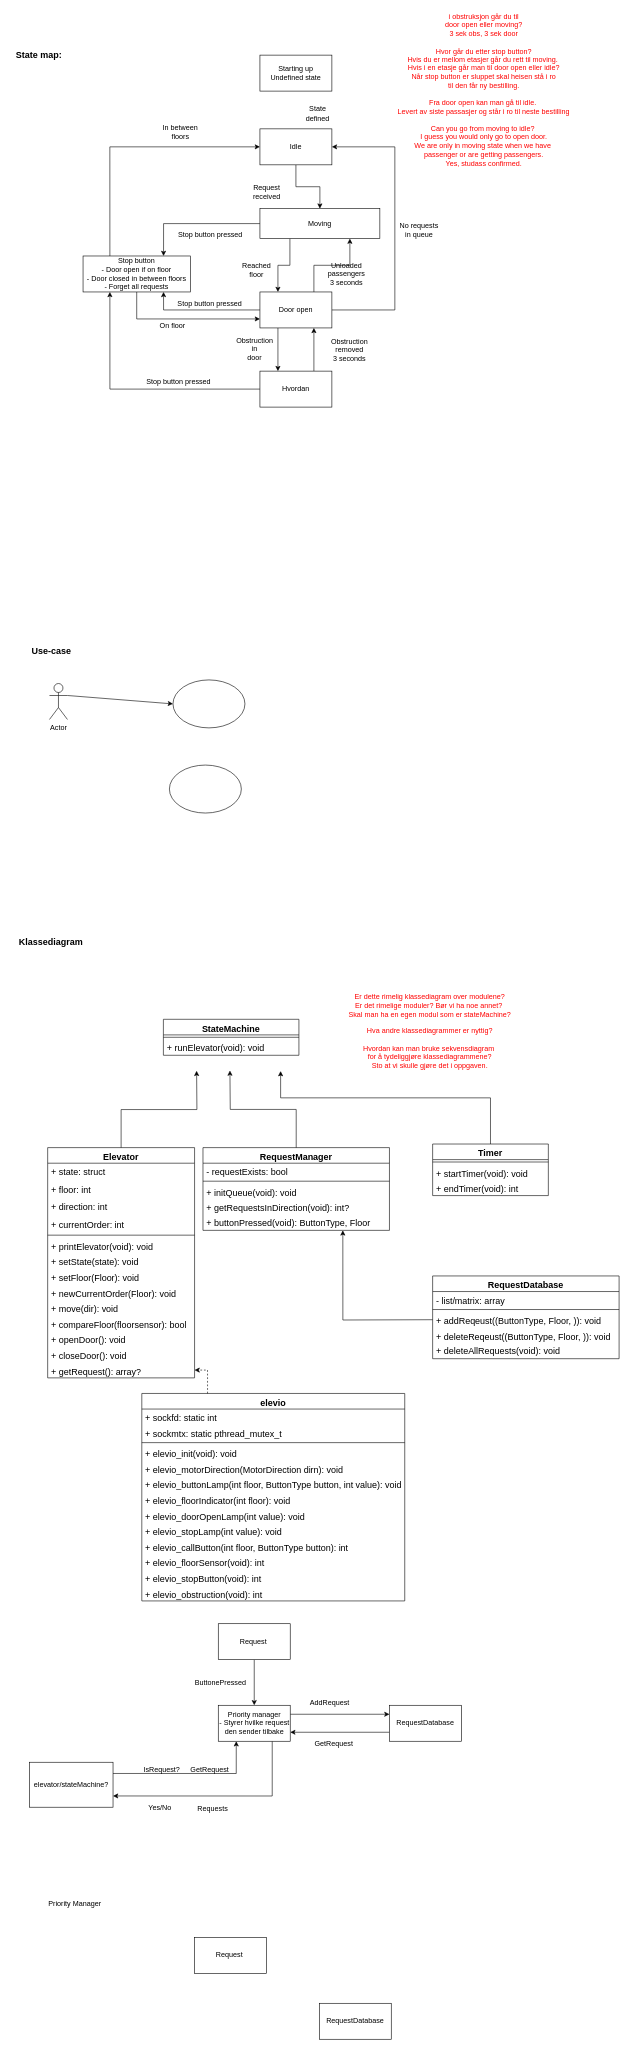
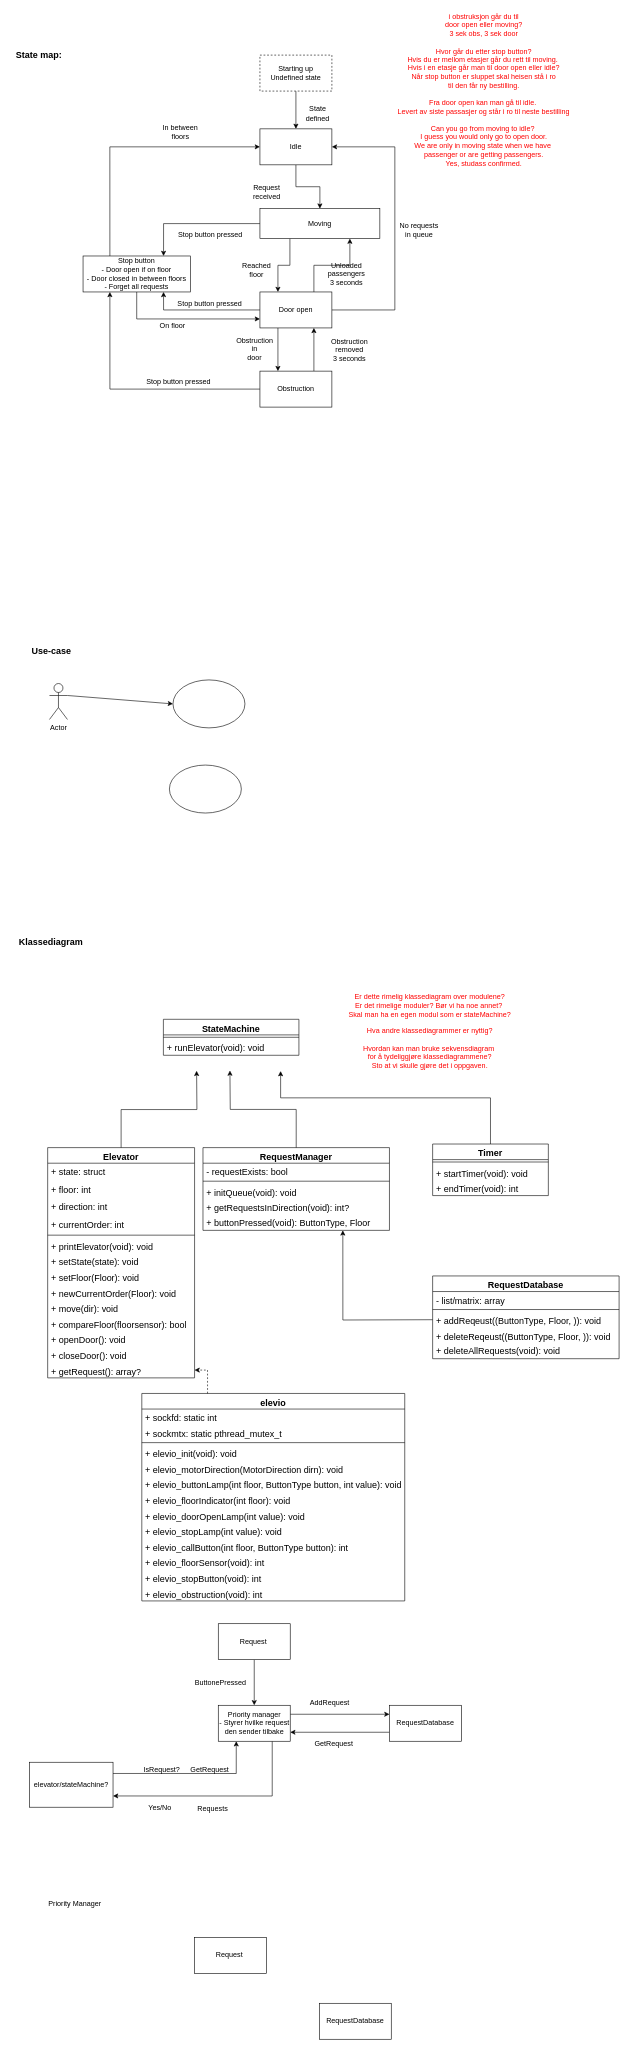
(296, 72) -> (296, 72)
none -> (296, 123)
(296, 389) -> (296, 389)
